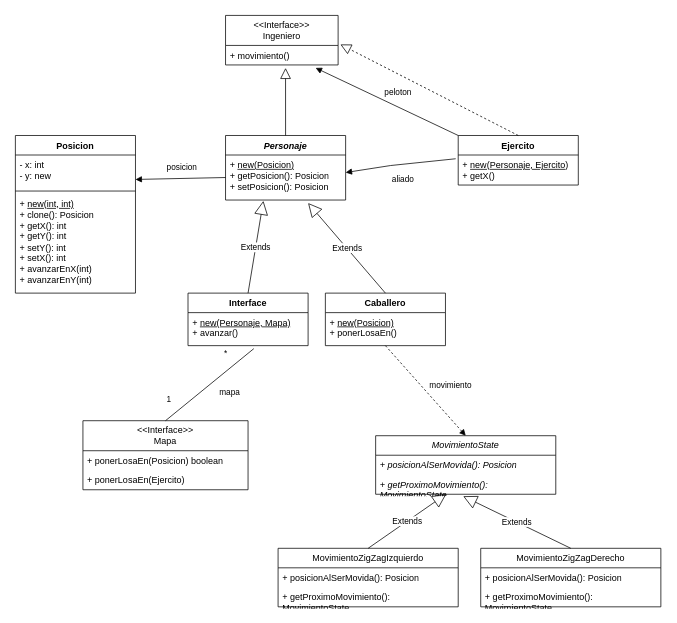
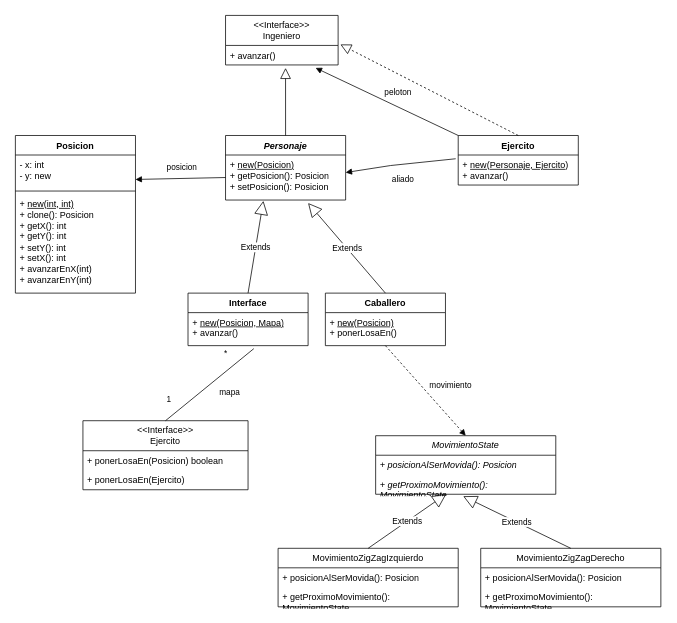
(262, 56) -> (256, 56)
(519, 176) -> (519, 176)
(244, 328) -> (239, 328)
(165, 435) -> (165, 435)
